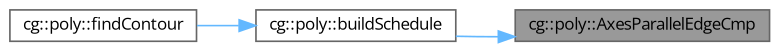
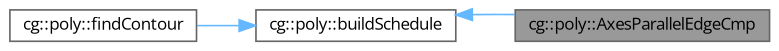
(477, 37) -> (494, 14)
